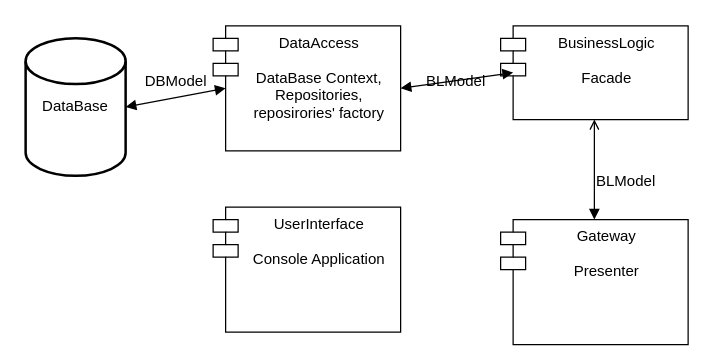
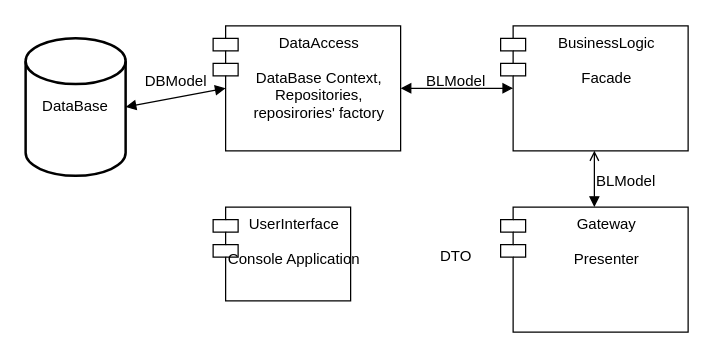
(594, 73) -> (594, 88)
none -> (456, 257)
(307, 269) -> (282, 254)
(594, 282) -> (594, 269)
